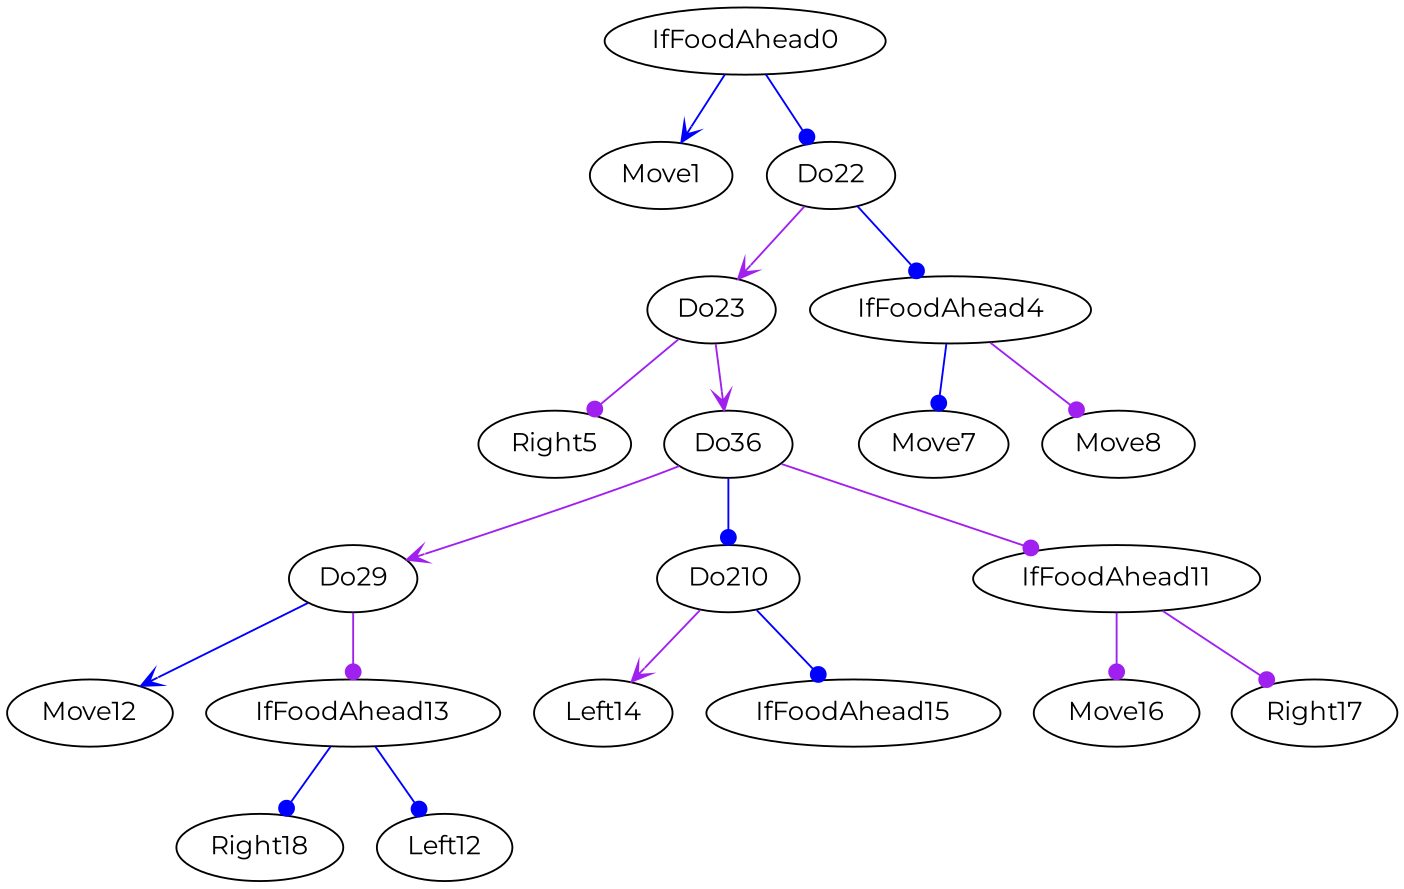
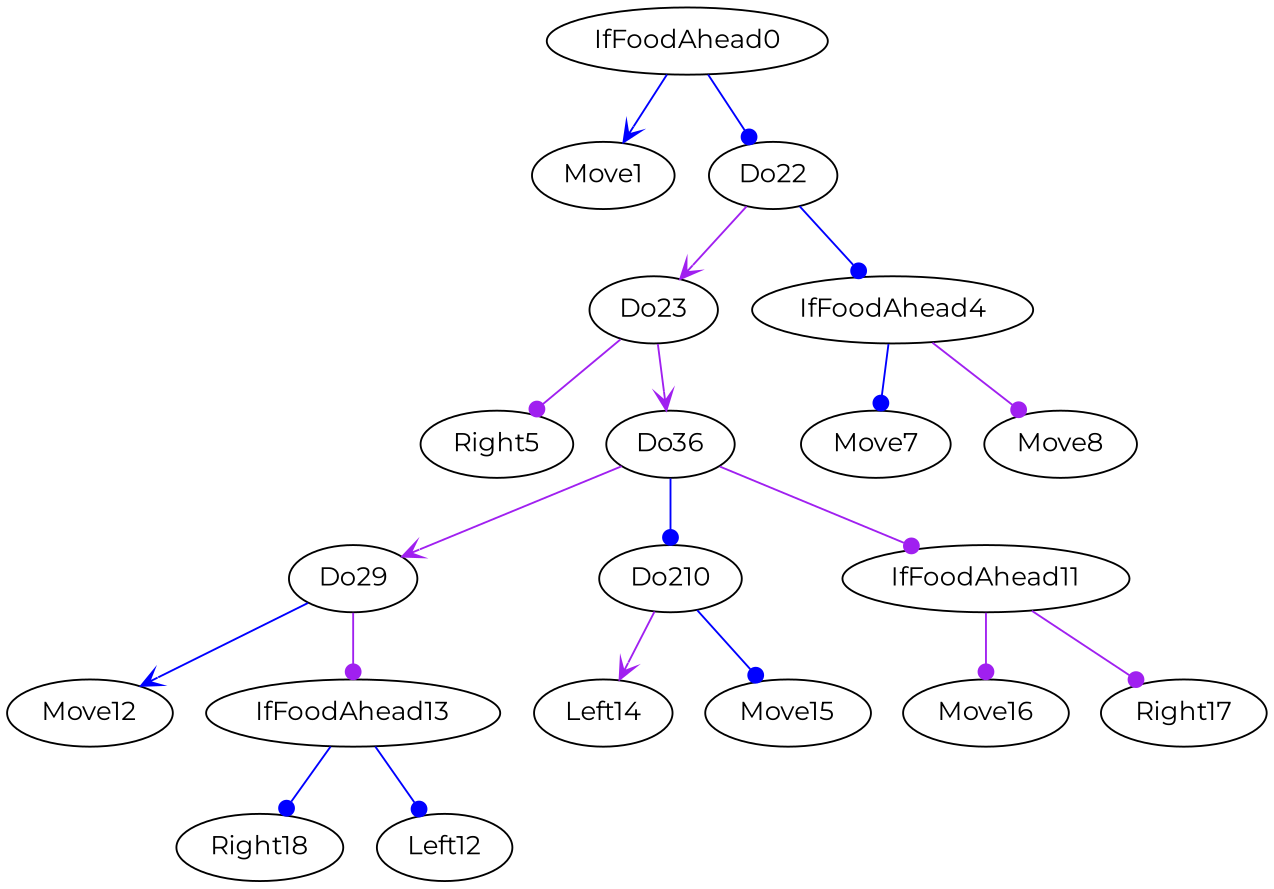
(853, 713) -> (788, 713)
